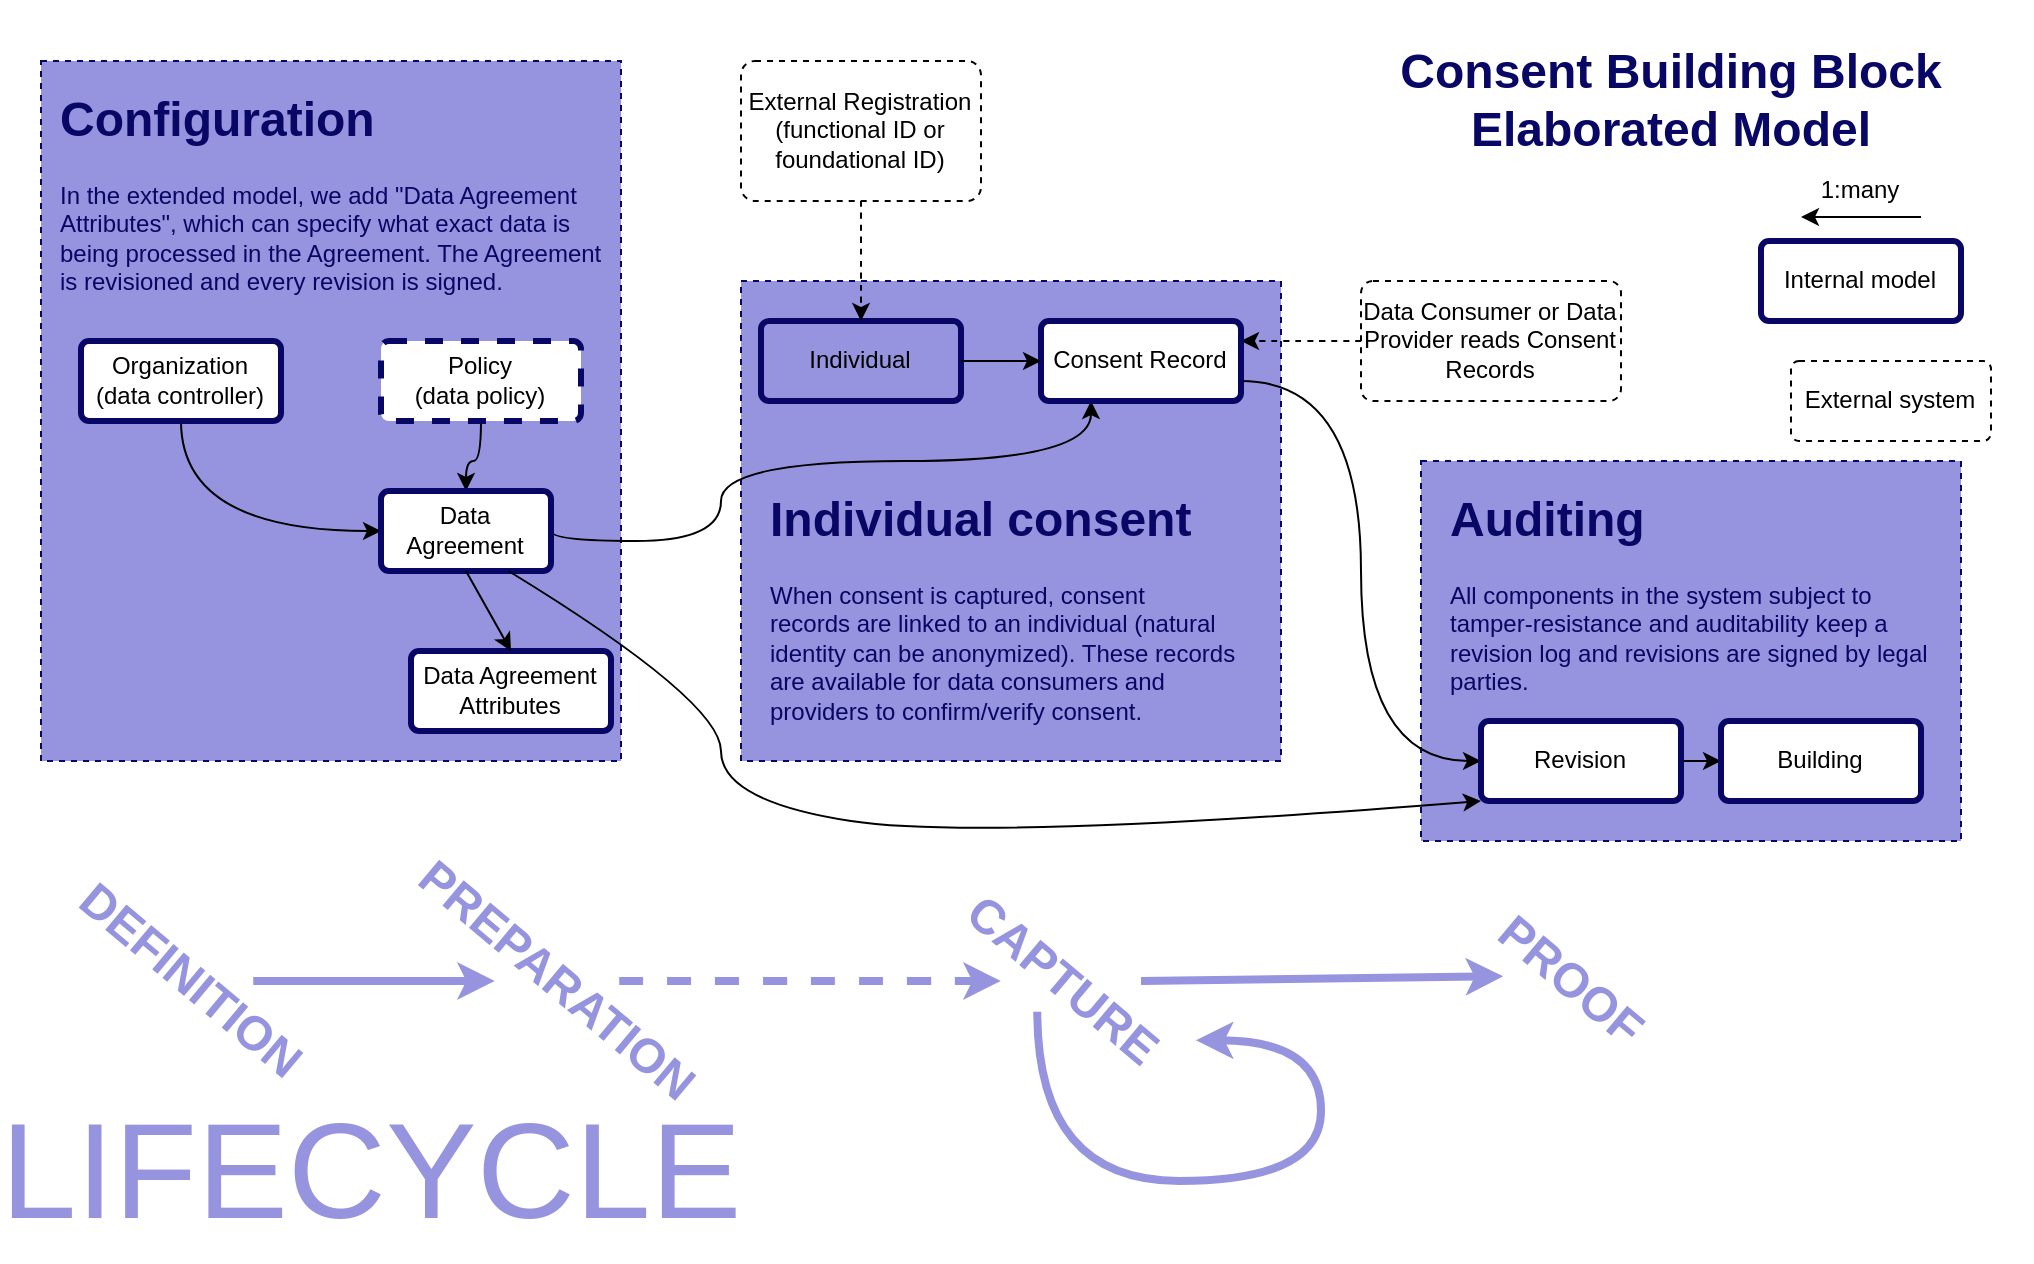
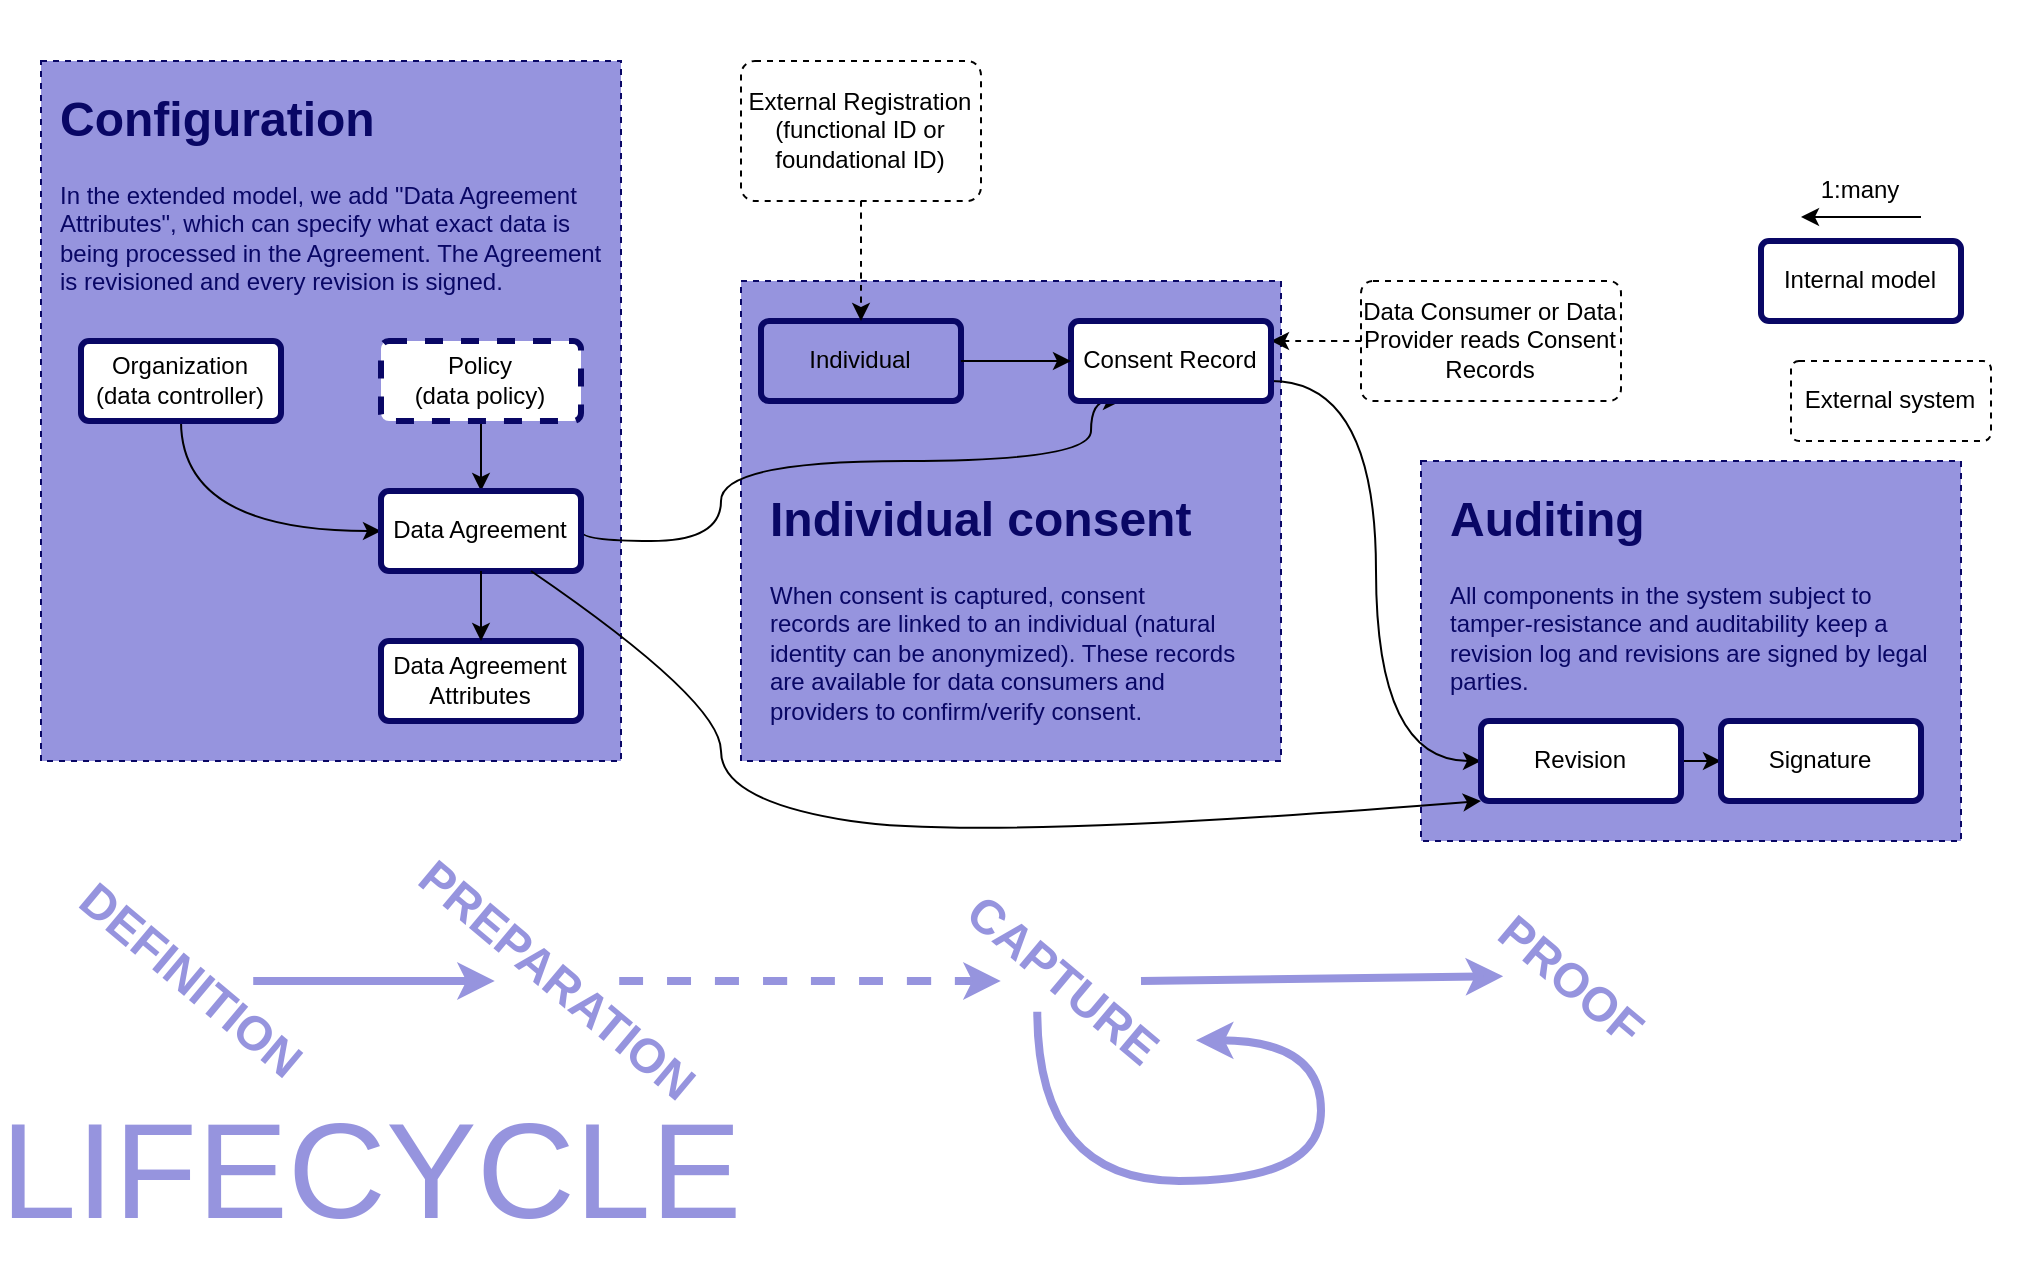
(1671, 101) -> none
(1141, 361) -> (1171, 361)
(466, 531) -> (481, 531)
(511, 691) -> (481, 681)
(1821, 761) -> (1821, 761)
